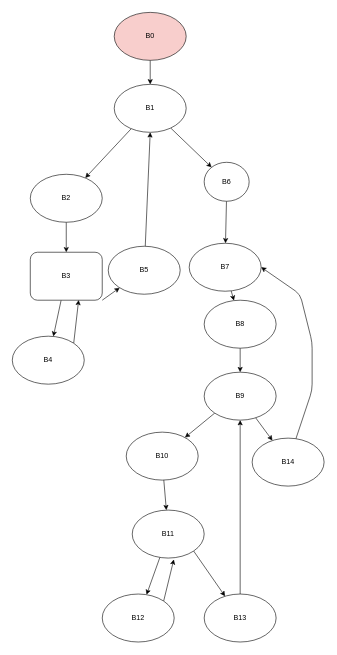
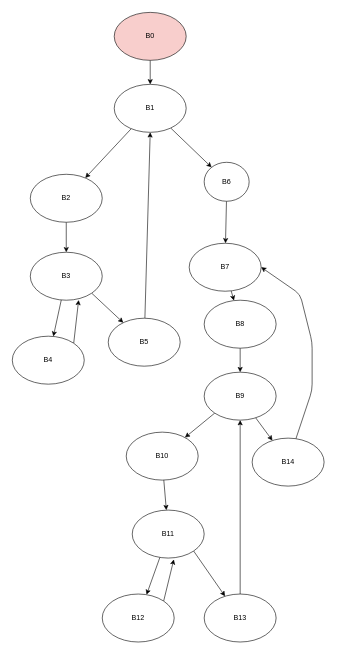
(144, 270) -> (144, 342)
(66, 276) -> (66, 276)
